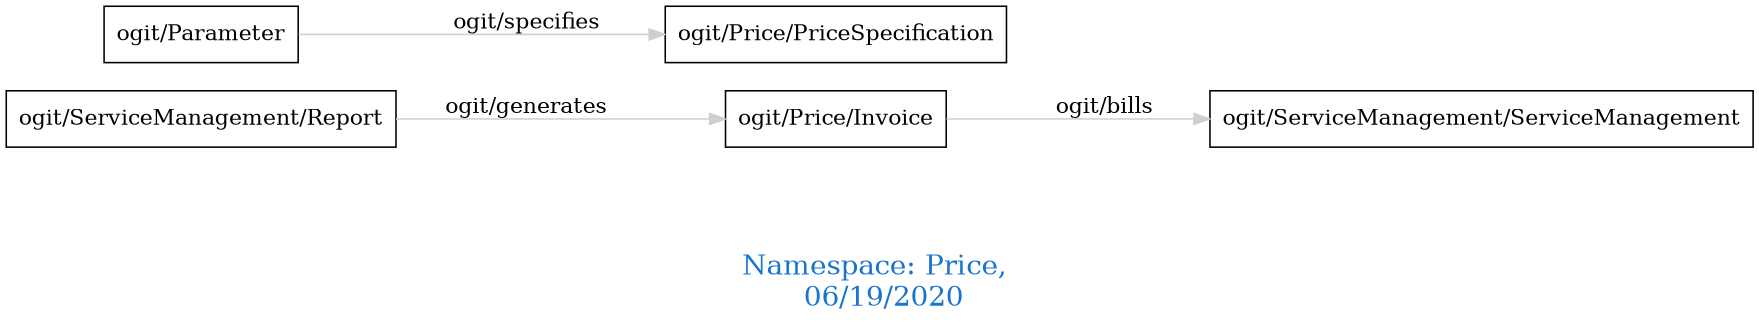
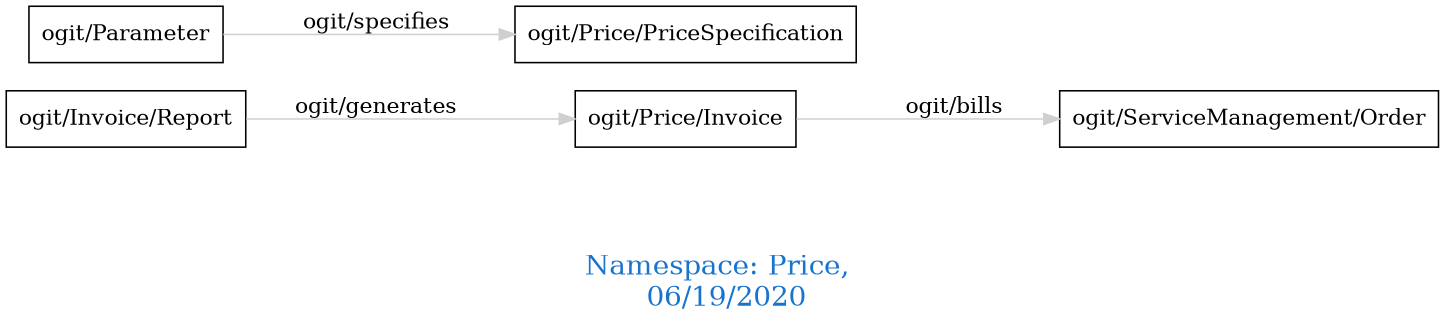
(201, 119) -> (126, 119)
(1482, 119) -> (1249, 119)
